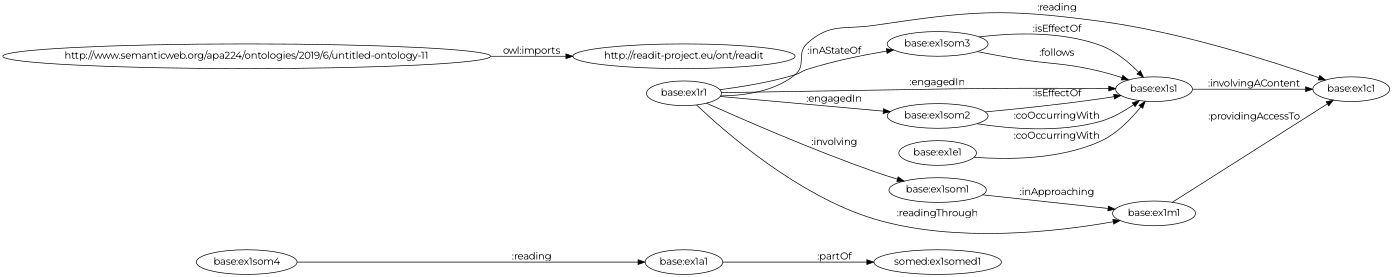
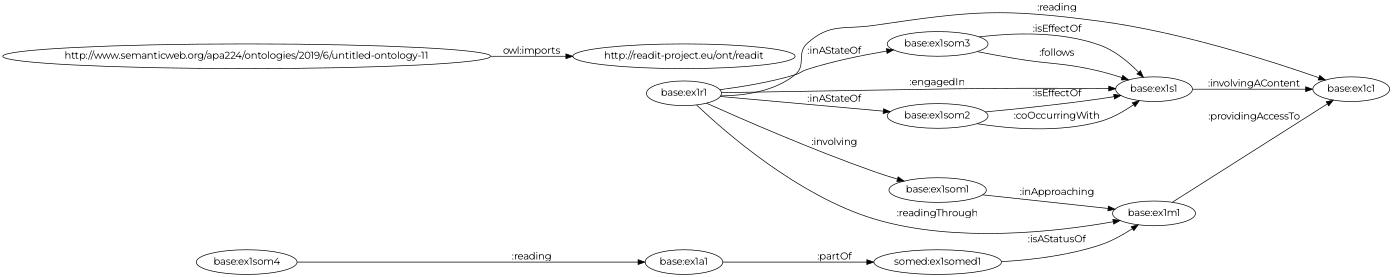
(834, 99) -> (834, 99)
(938, 153) -> none
none -> (1069, 253)
